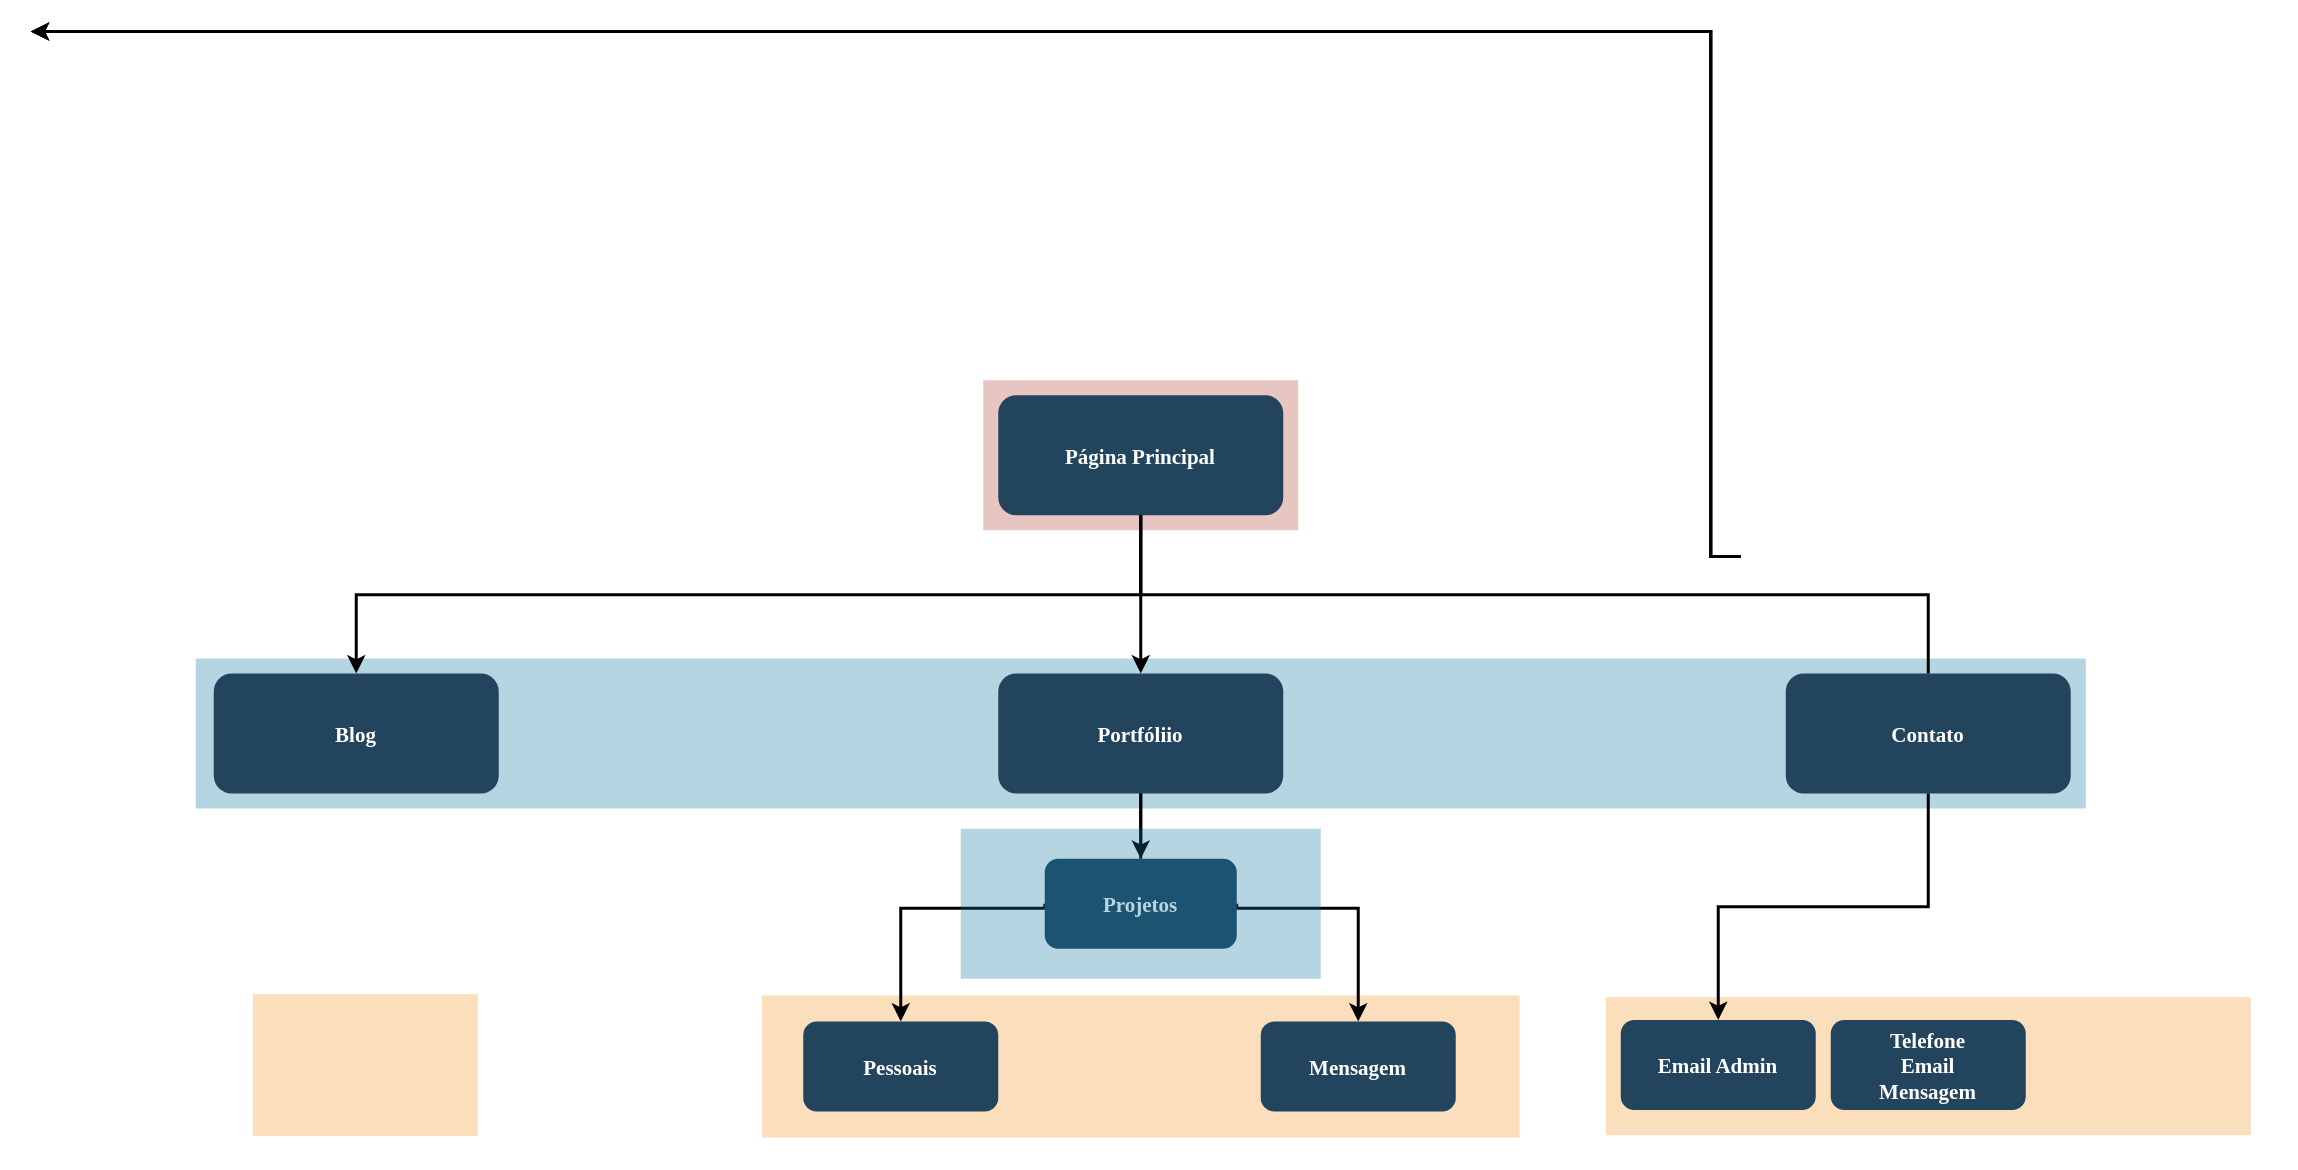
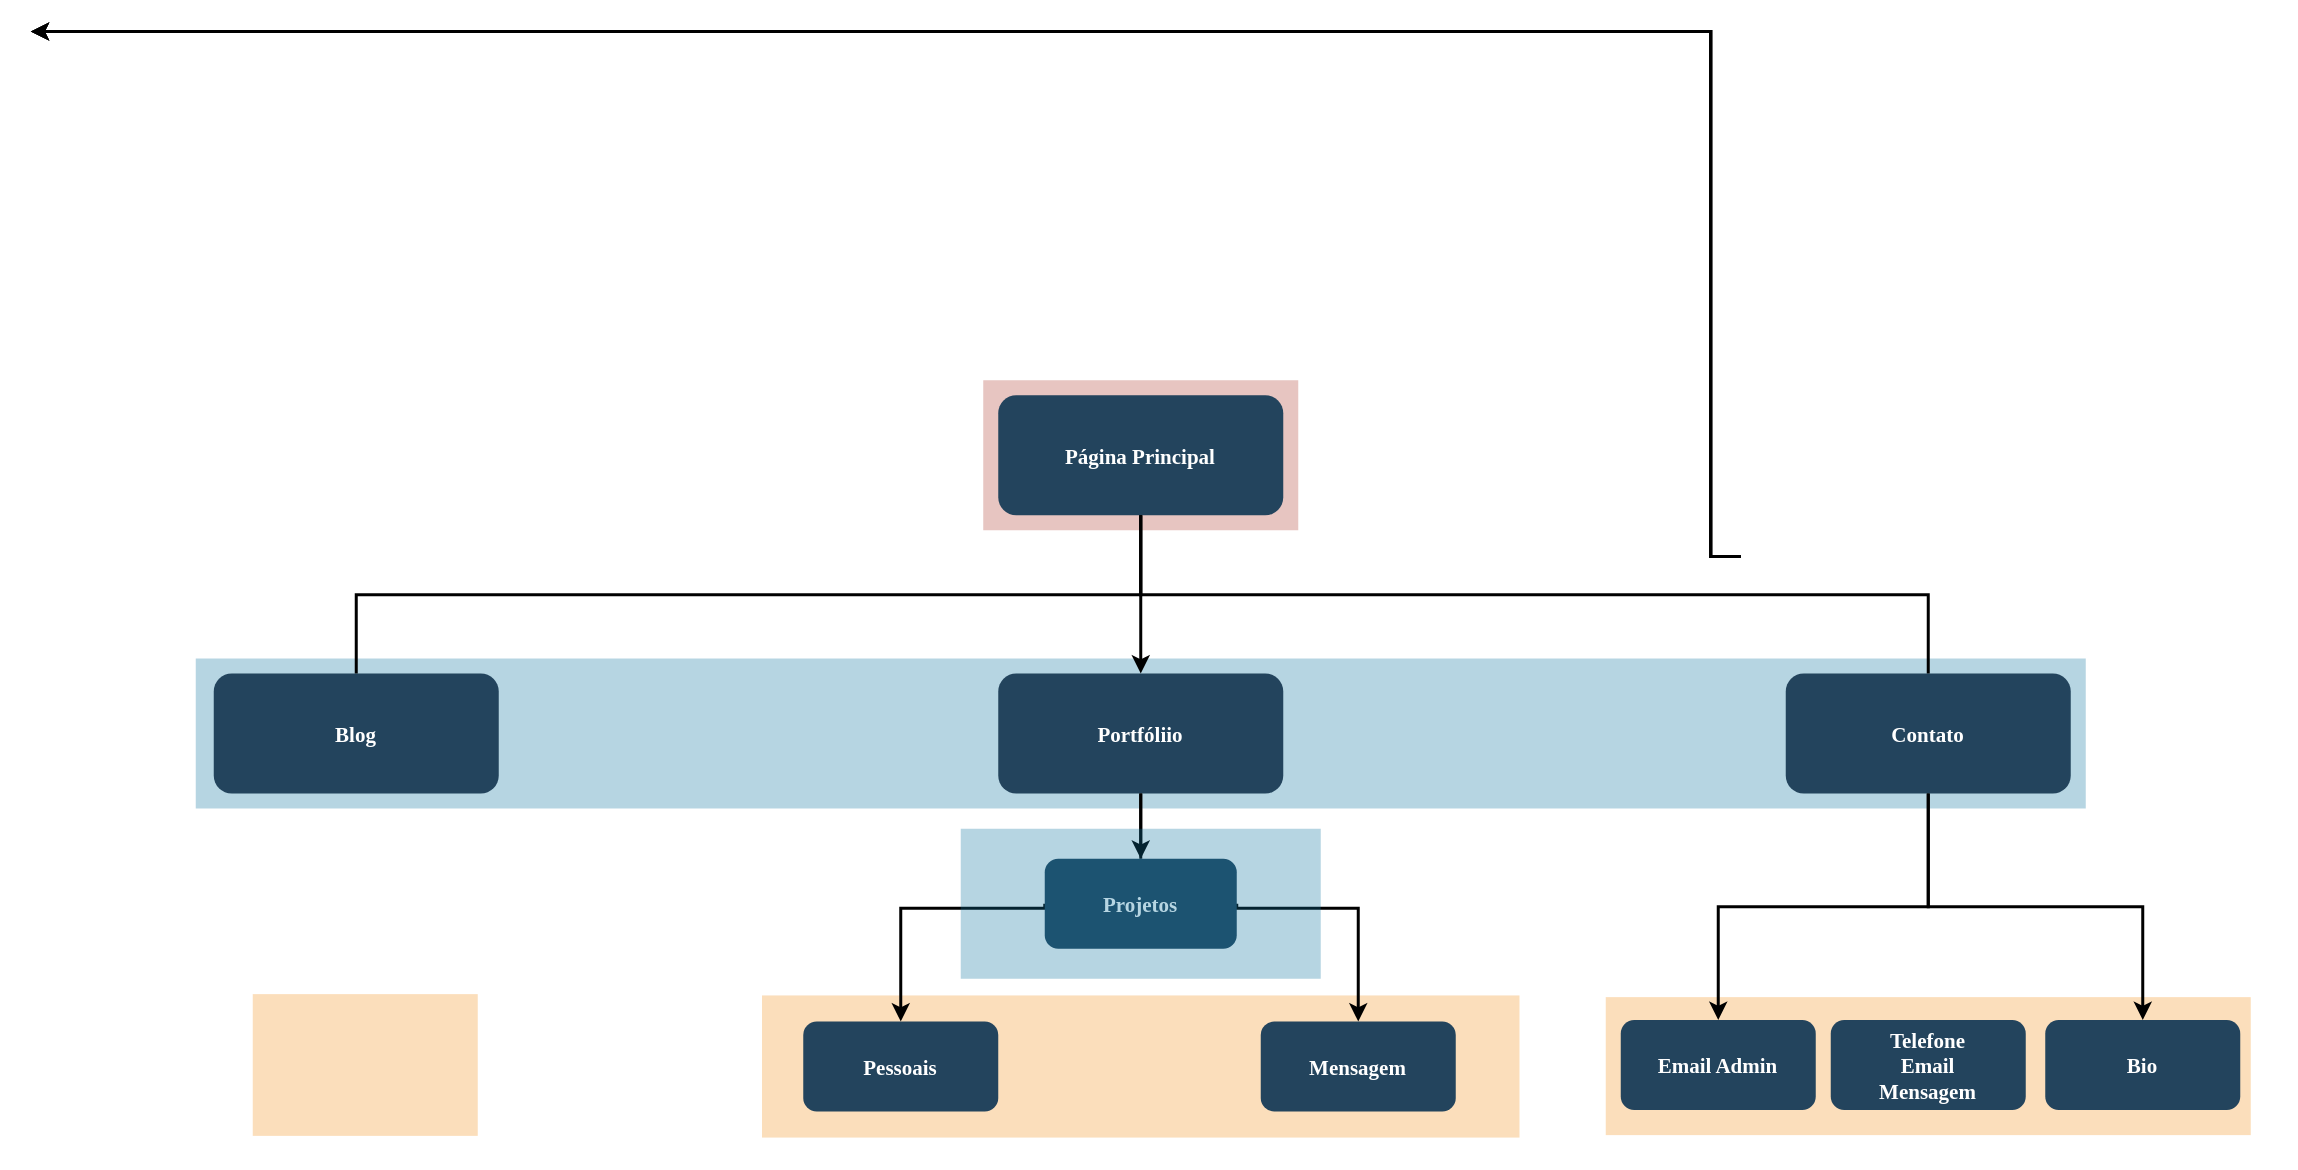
(356, 658) -> (356, 664)
none -> (2086, 907)
none -> (2143, 1065)
